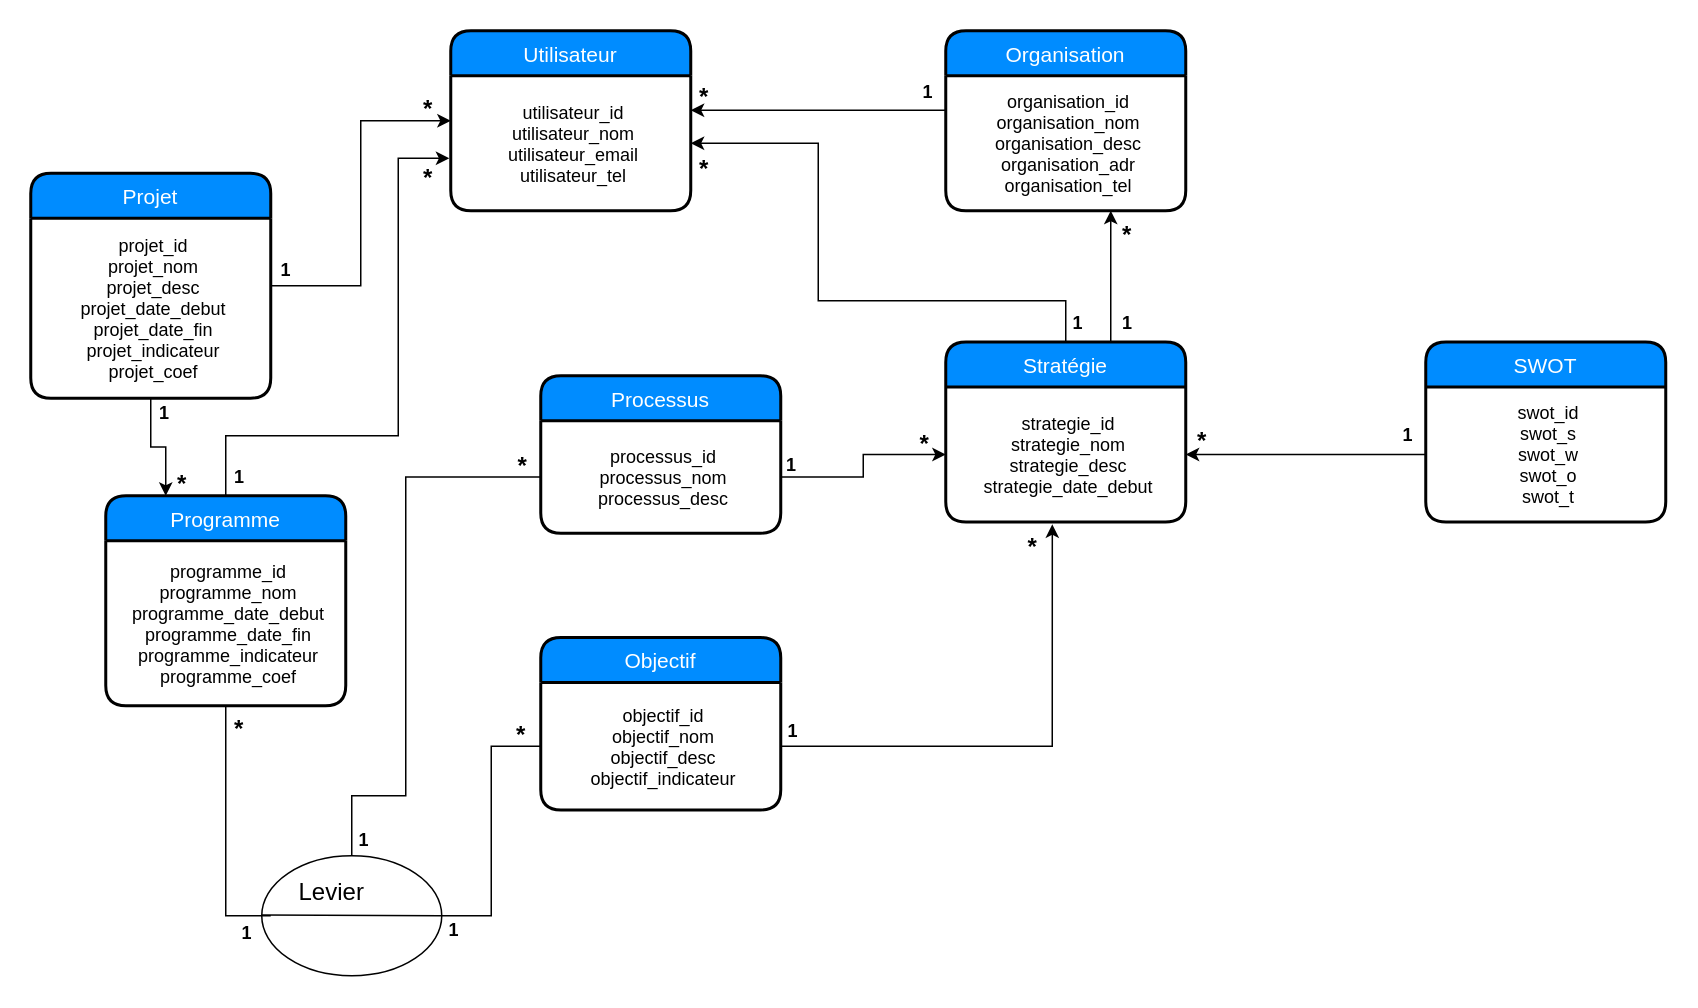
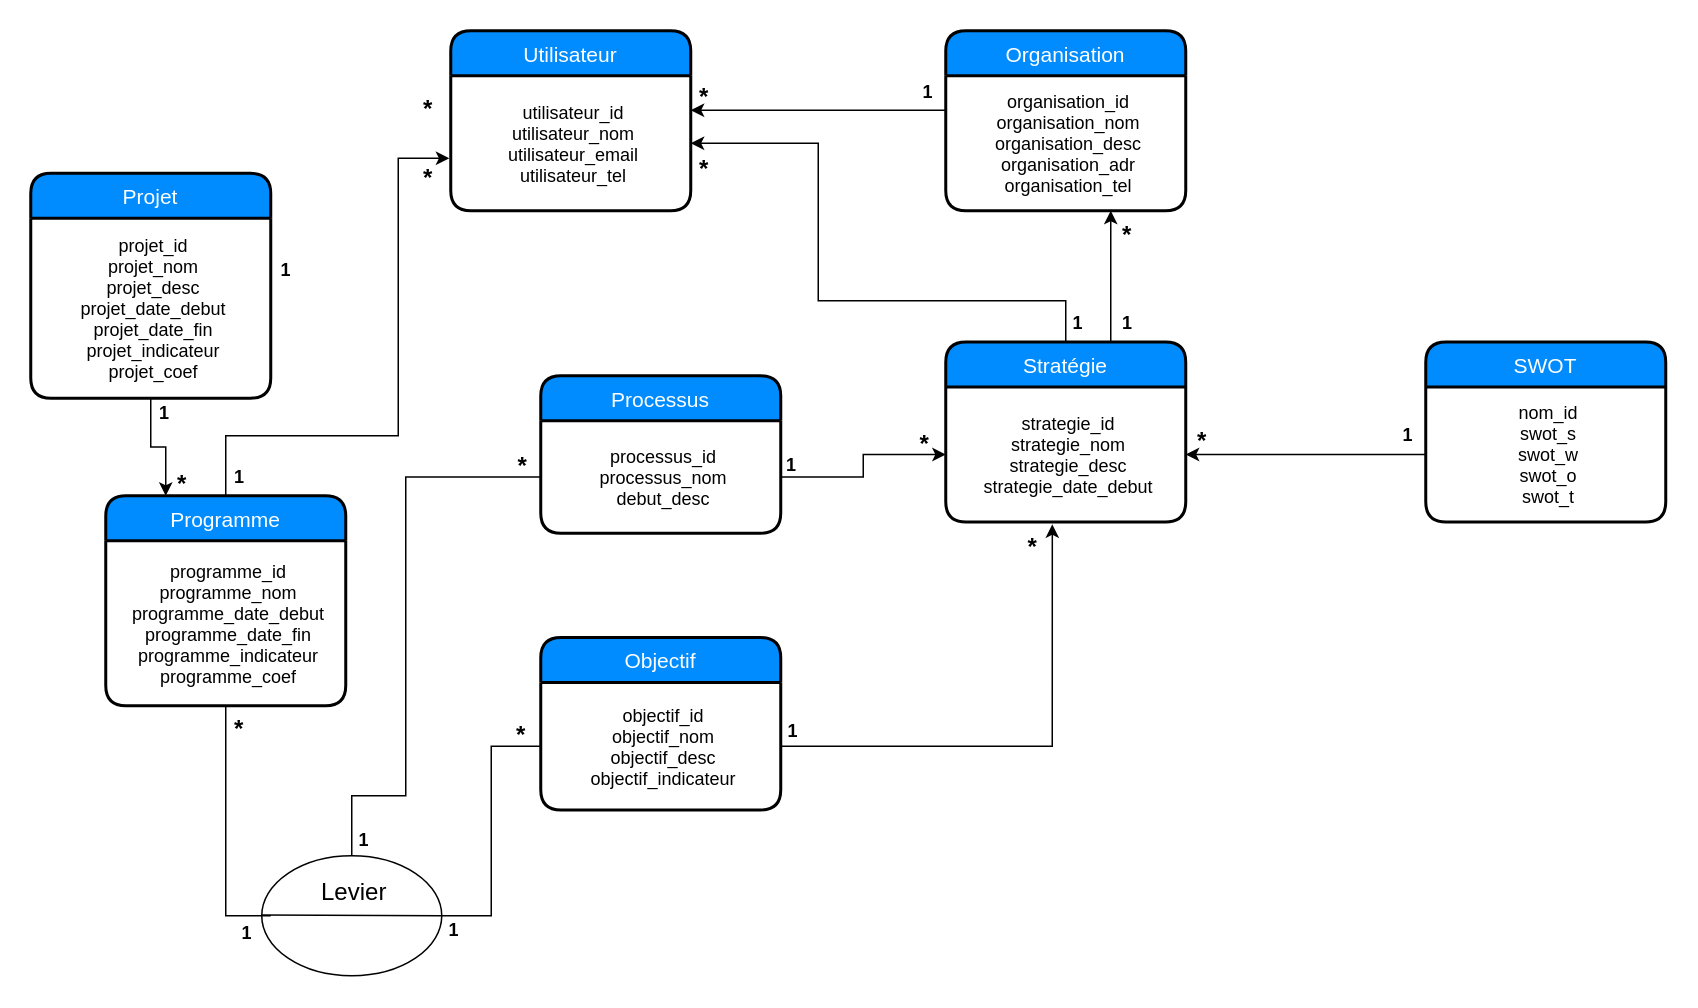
(361, 208) -> none
(1548, 413) -> (1548, 413)
(663, 457) -> (663, 457)
(341, 889) -> (364, 889)
